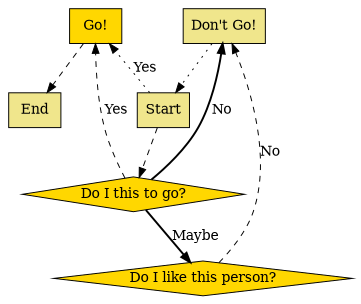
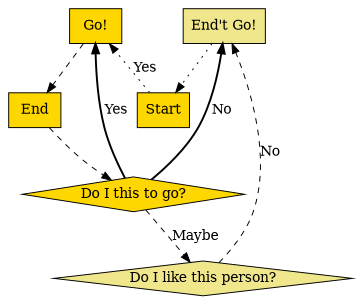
(224, 26) -> (224, 26)
(35, 110) -> (35, 110)
(163, 110) -> (163, 110)
(102, 118) -> (102, 118)
(150, 148) -> (75, 153)
(165, 232) -> (165, 232)
(203, 278) -> (203, 278)
